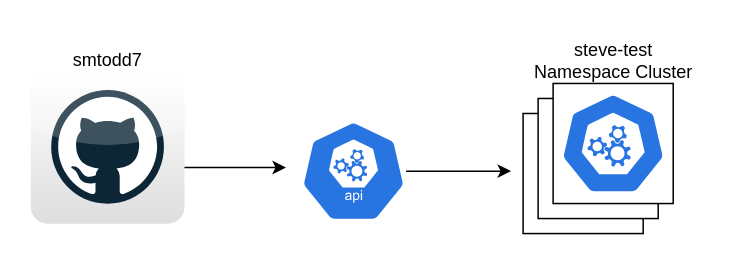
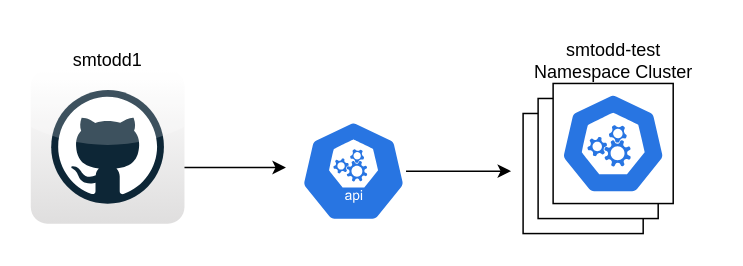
(108, 61) -> (108, 61)
(614, 61) -> (614, 61)
